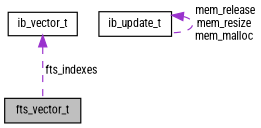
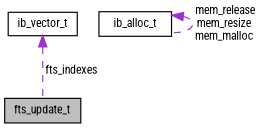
(135, 24) -> (135, 24)
(43, 111) -> (43, 111)
